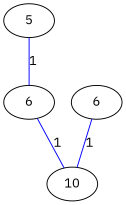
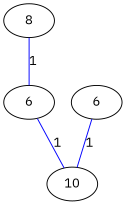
(29, 21) -> (29, 21)
